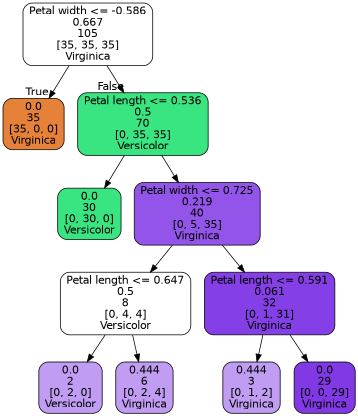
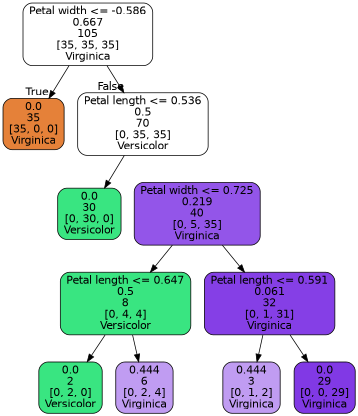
(143, 124) -> (143, 124)
(168, 166) -> none
(126, 304) -> (126, 304)
(71, 388) -> (71, 388)
